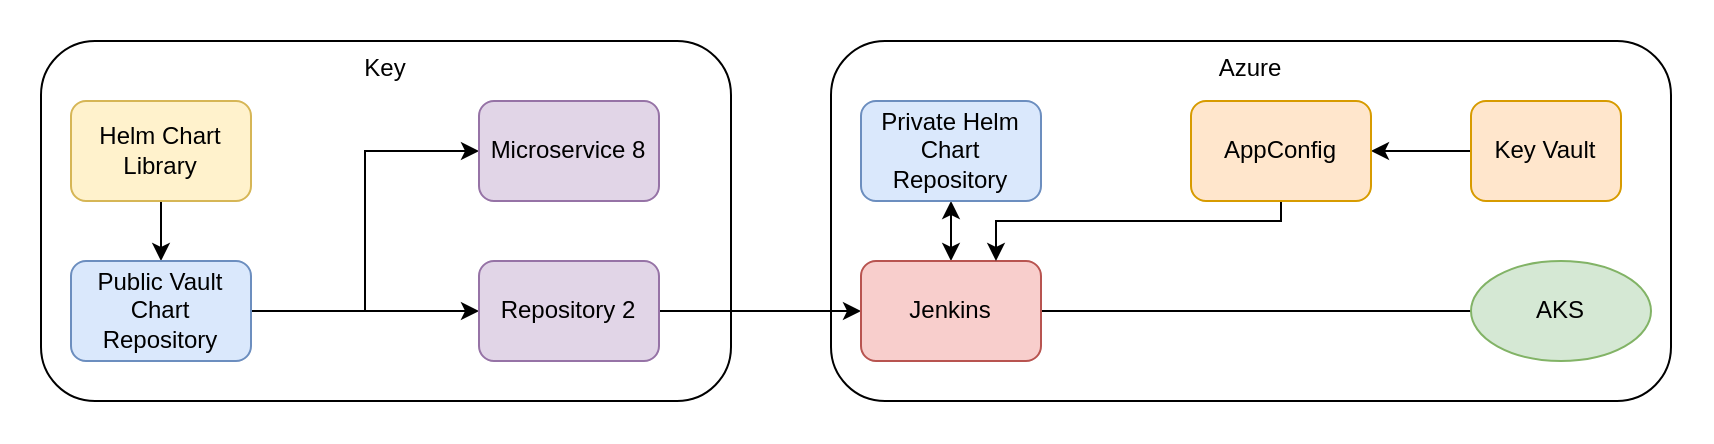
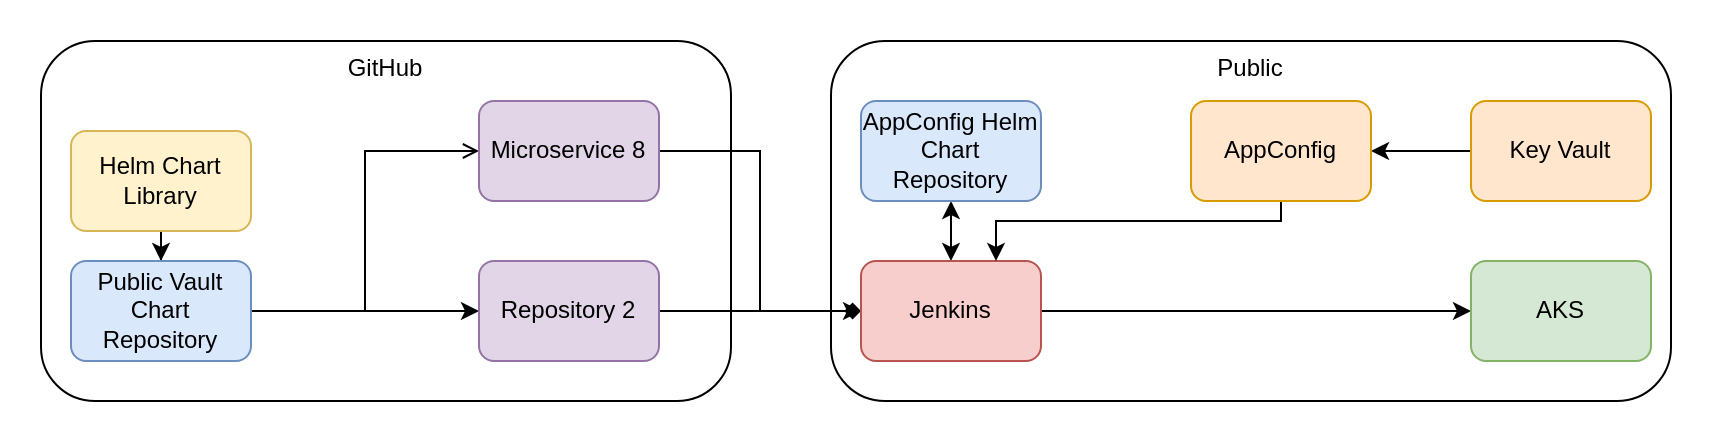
(386, 69) -> (386, 69)
(1251, 69) -> (1251, 69)
(161, 151) -> (161, 181)
(464, 151) -> (466, 151)
(951, 151) -> (951, 151)
(1546, 151) -> (1561, 151)
none -> (760, 179)
(757, 311) -> (757, 311)
(1461, 311) -> (1456, 311)
(1561, 311) -> (1561, 311)
